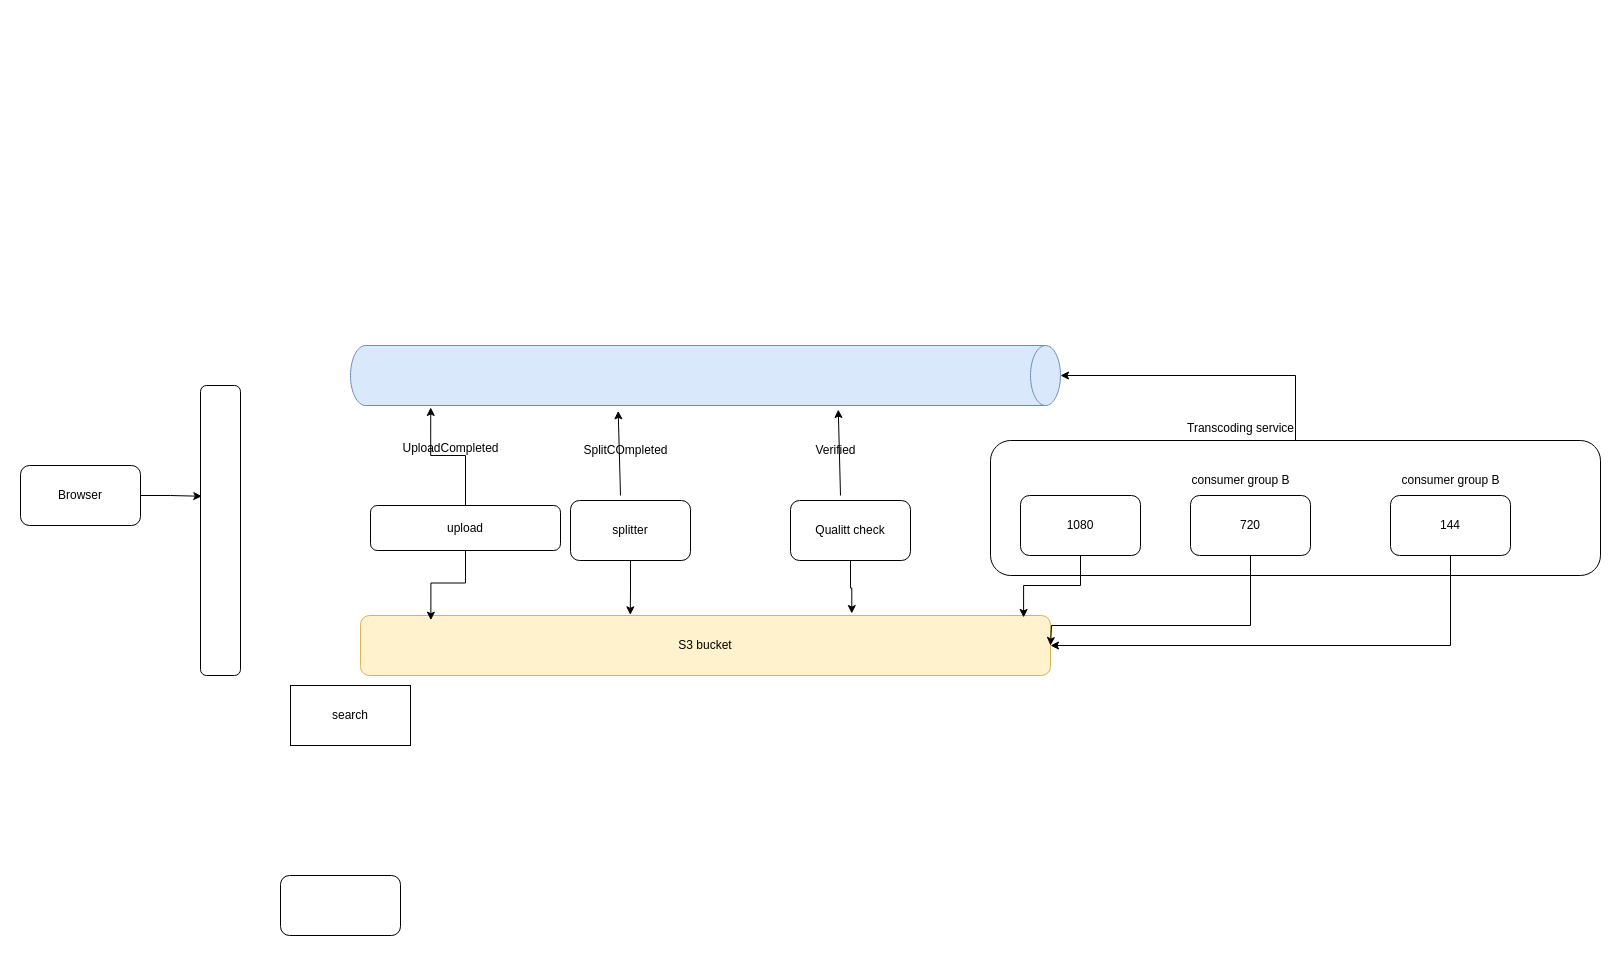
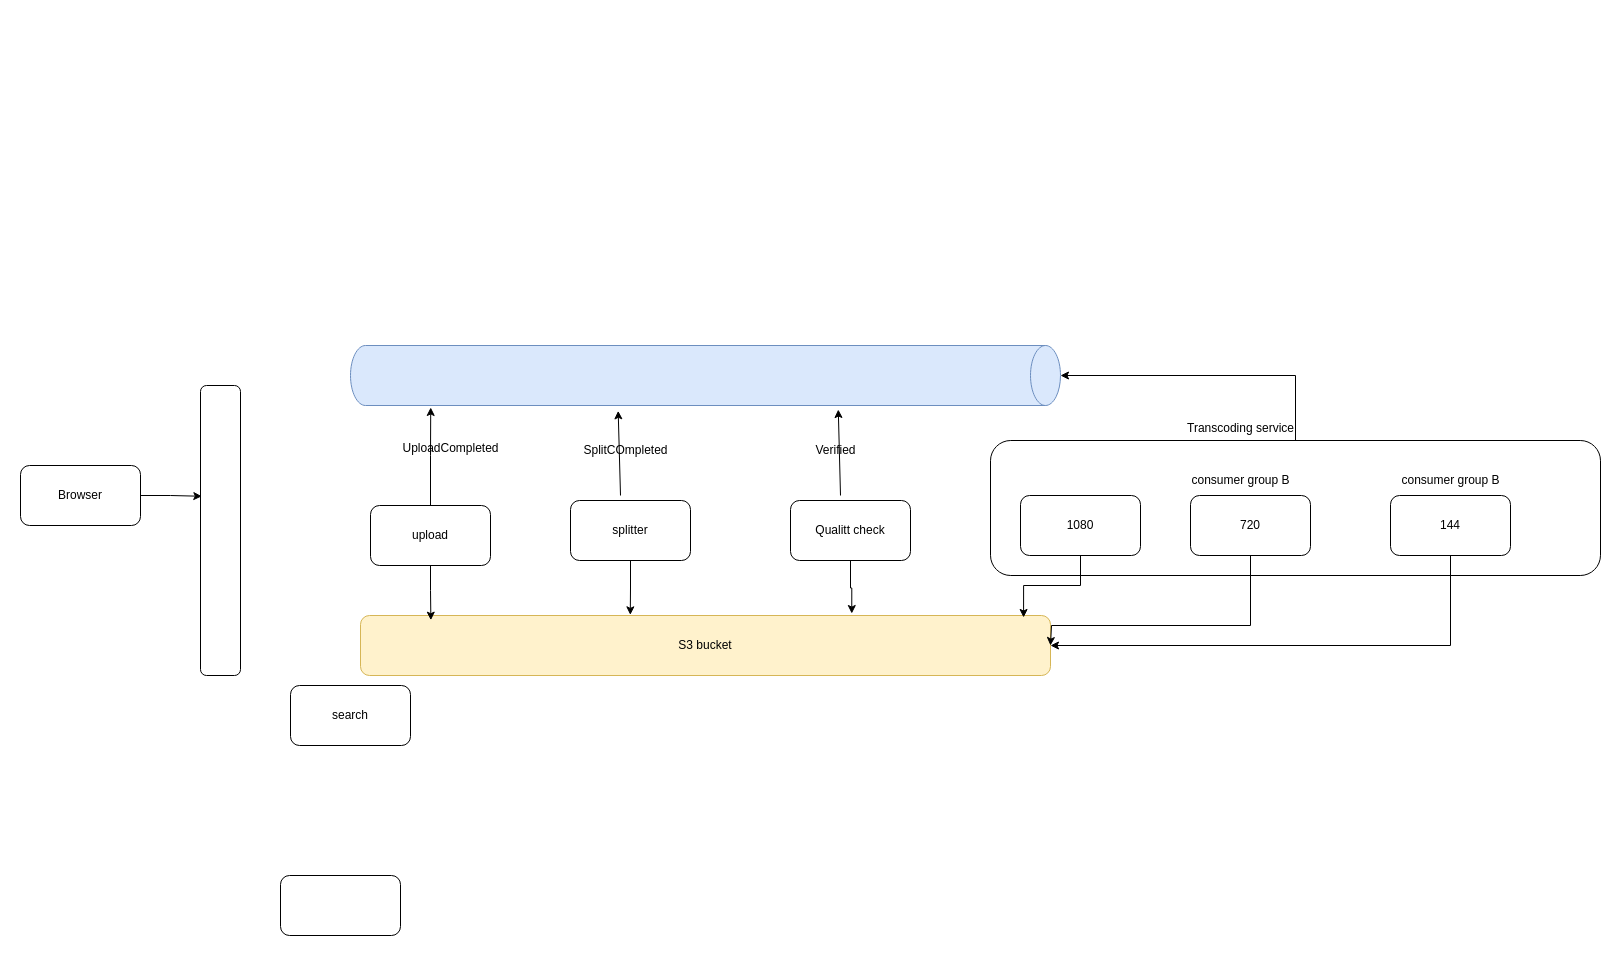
(466, 528) -> (431, 536)
(351, 716) -> (351, 716)
